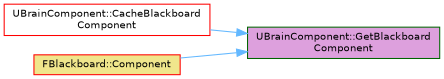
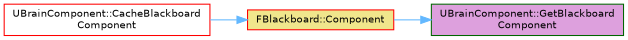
(223, 31) -> (224, 20)
